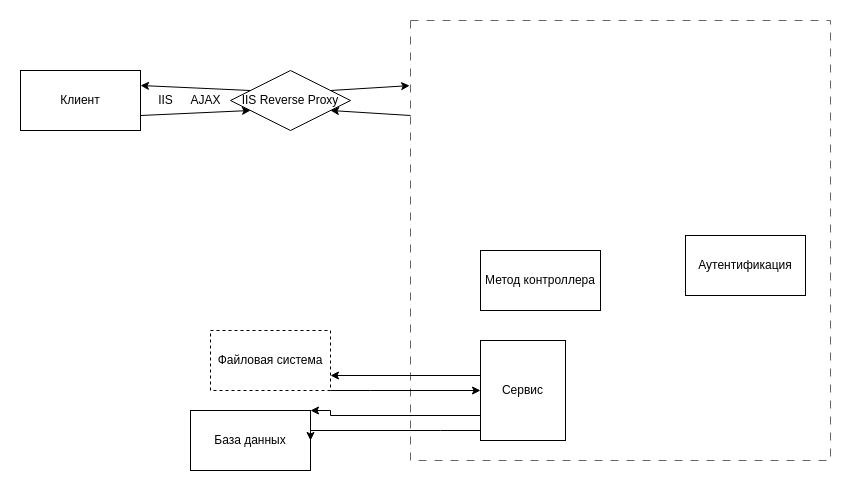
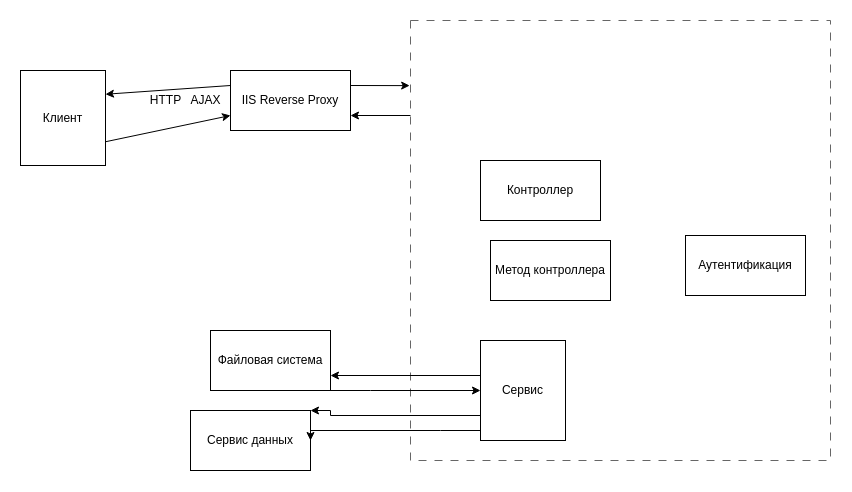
(81, 101) -> (63, 118)
(166, 101) -> (166, 101)
(291, 101) -> (291, 101)
none -> (541, 191)
(541, 281) -> (551, 271)
(271, 361) -> (271, 361)
(251, 441) -> (251, 441)
